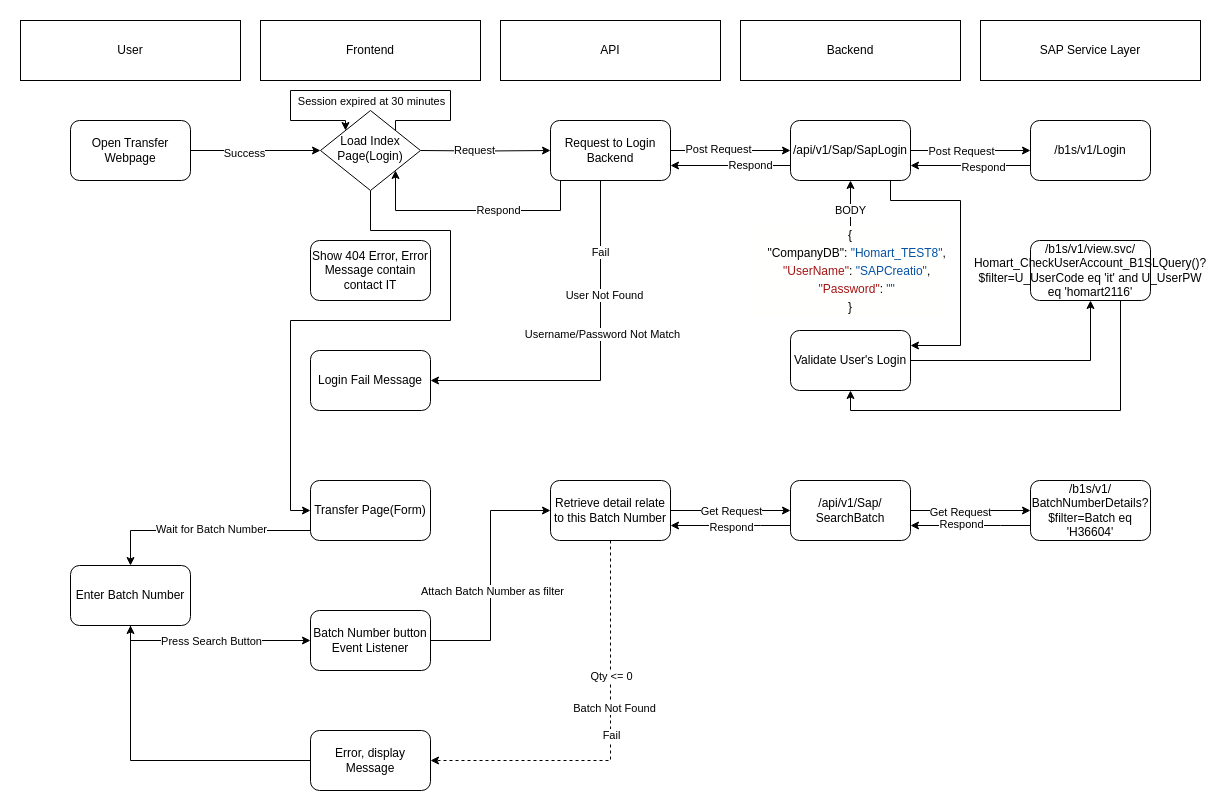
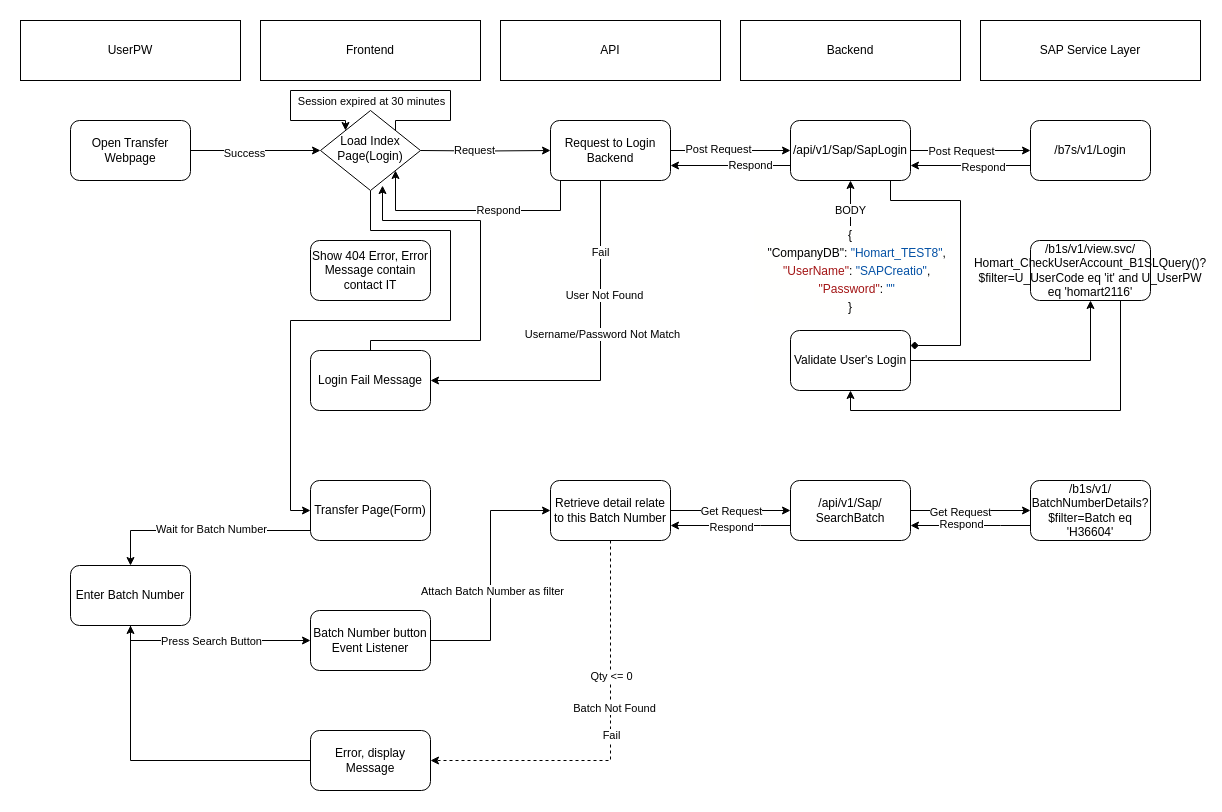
(131, 51) -> (131, 51)
(1091, 151) -> (1091, 151)
none -> (481, 278)
(919, 346) -> (919, 346)
